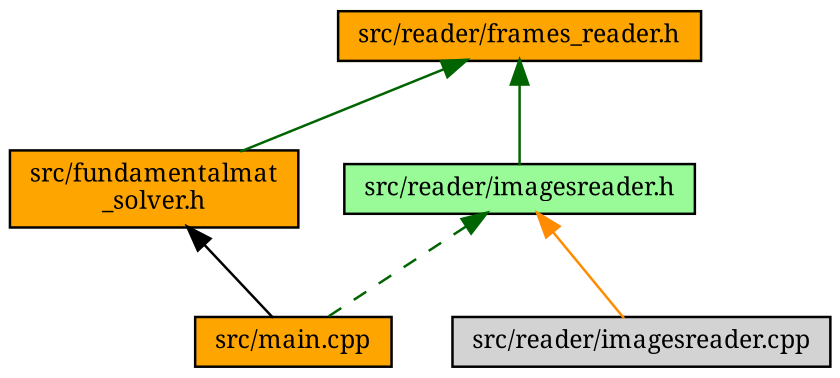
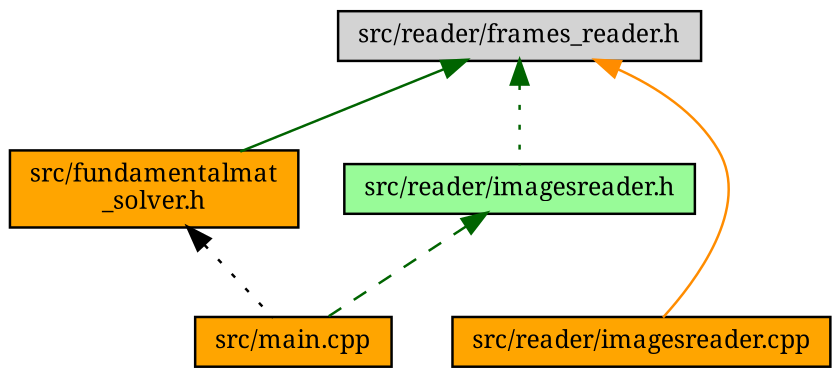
(520, 36) -> (520, 36)
(520, 125) -> (520, 125)
(589, 275) -> (727, 177)
(239, 281) -> (239, 281)
(641, 342) -> (641, 342)
